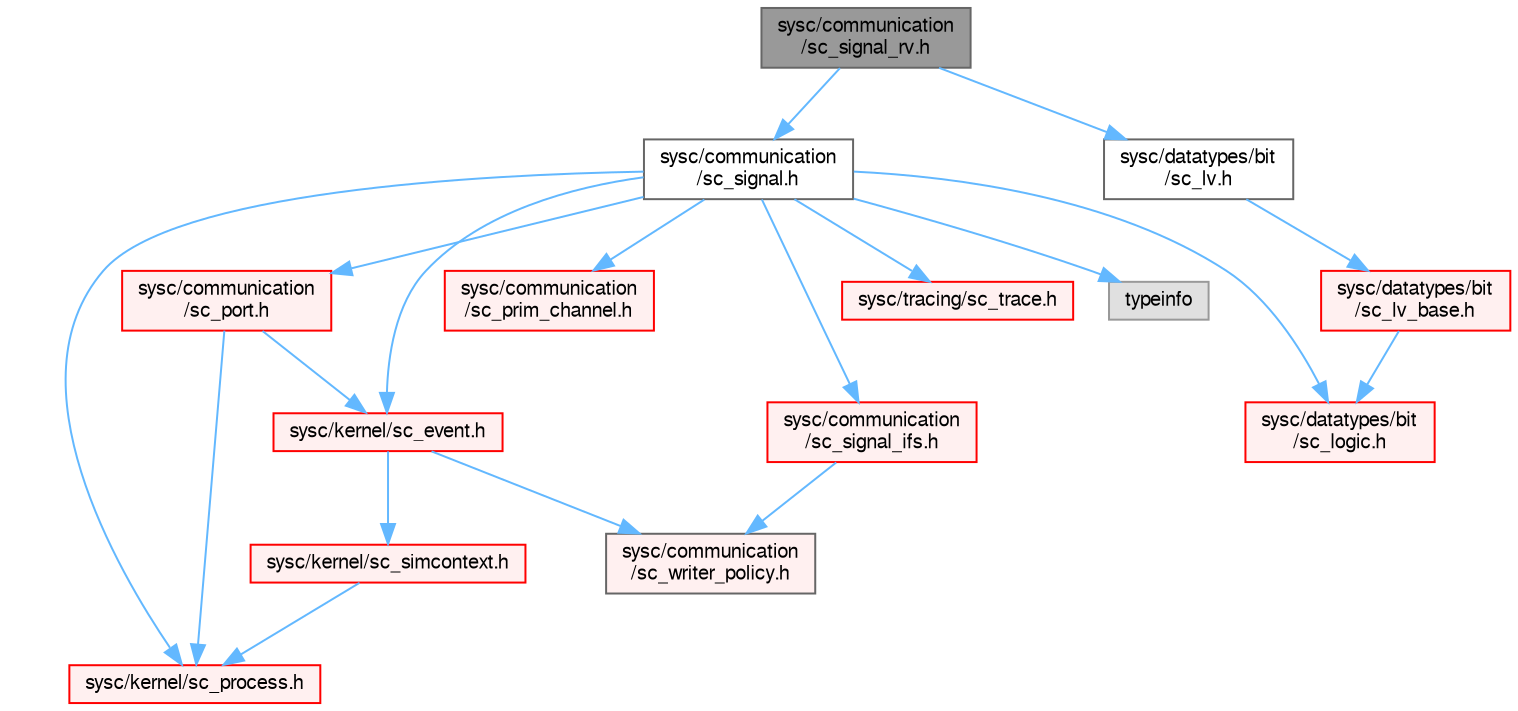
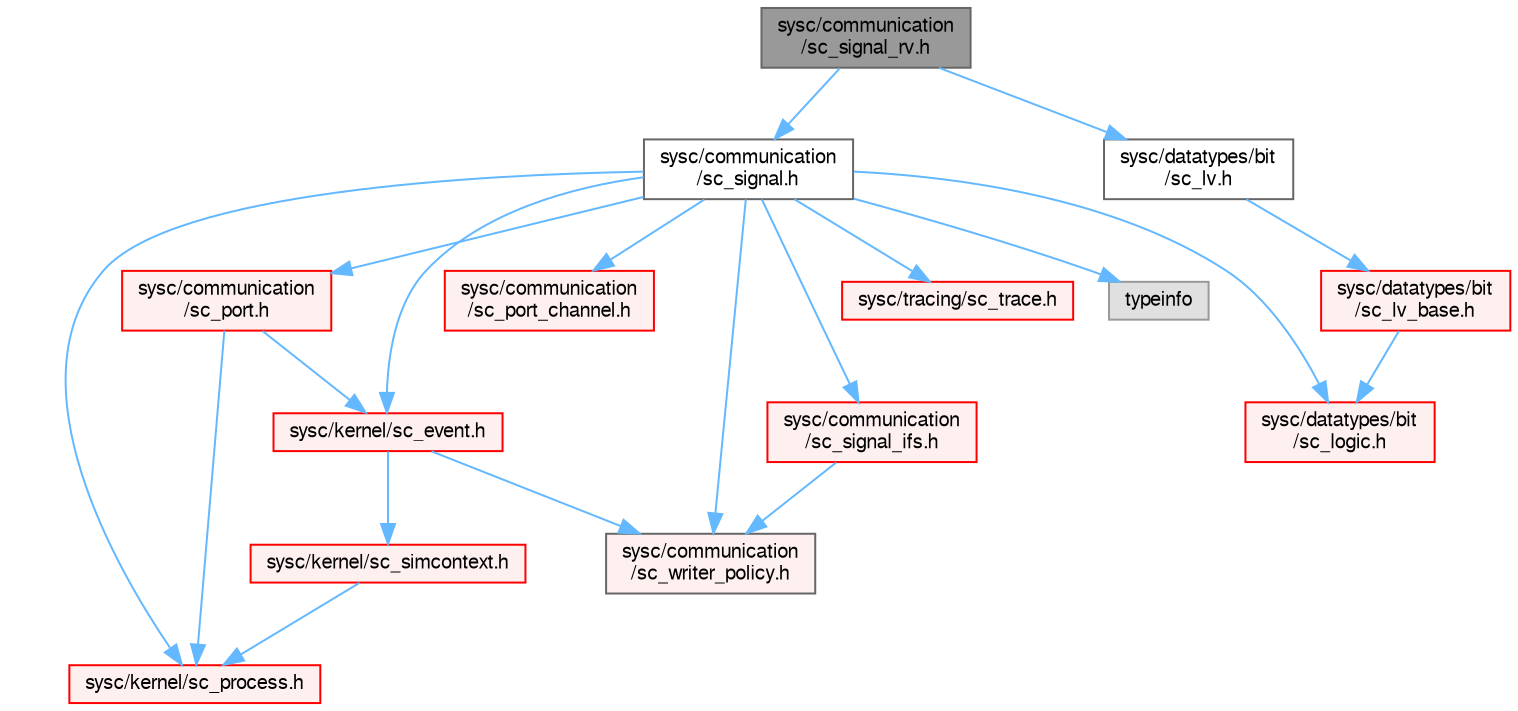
(549, 301) -> (549, 301)
none -> (731, 356)
